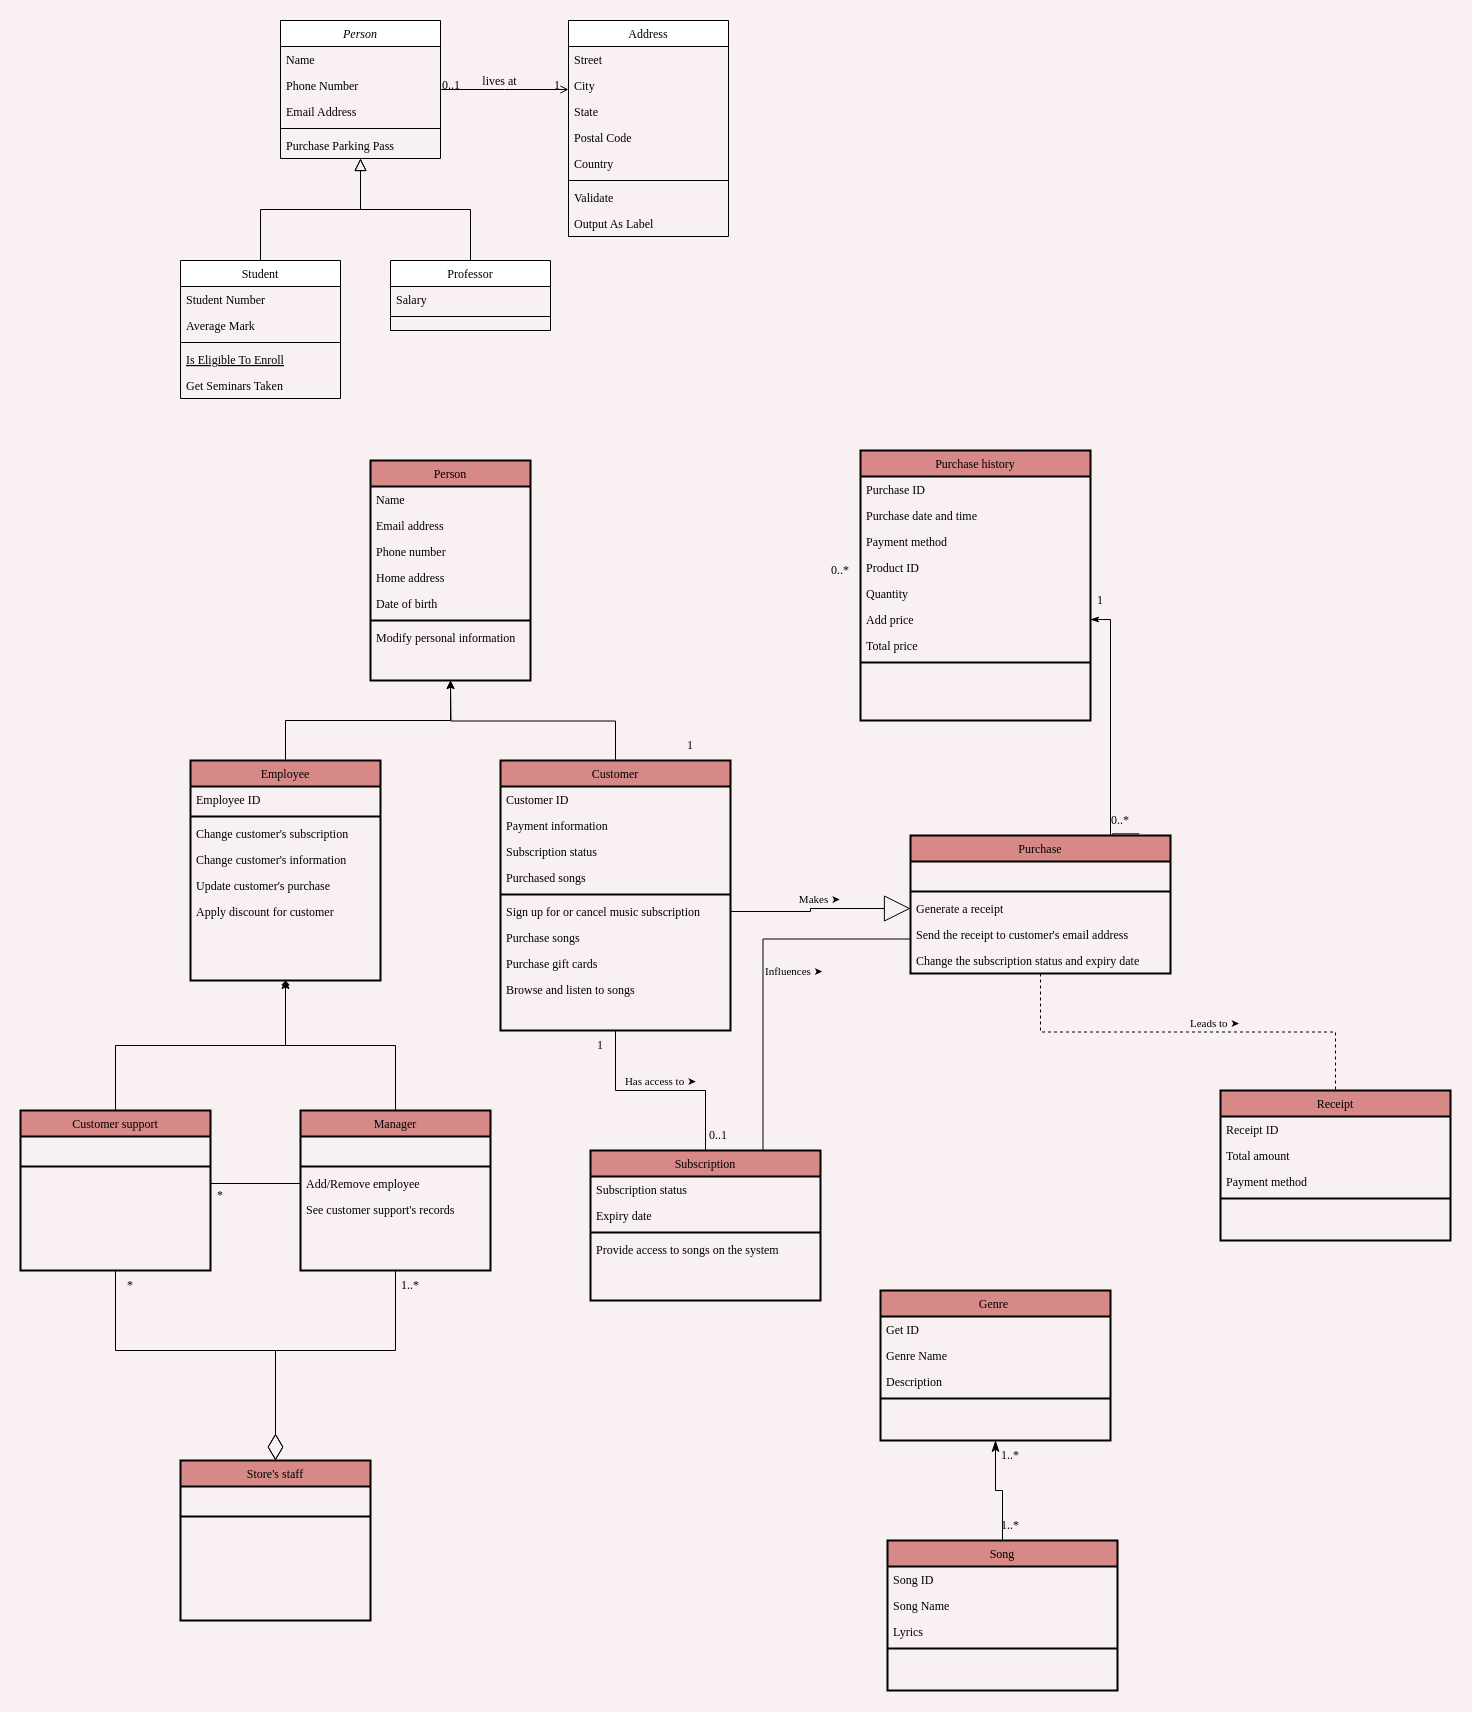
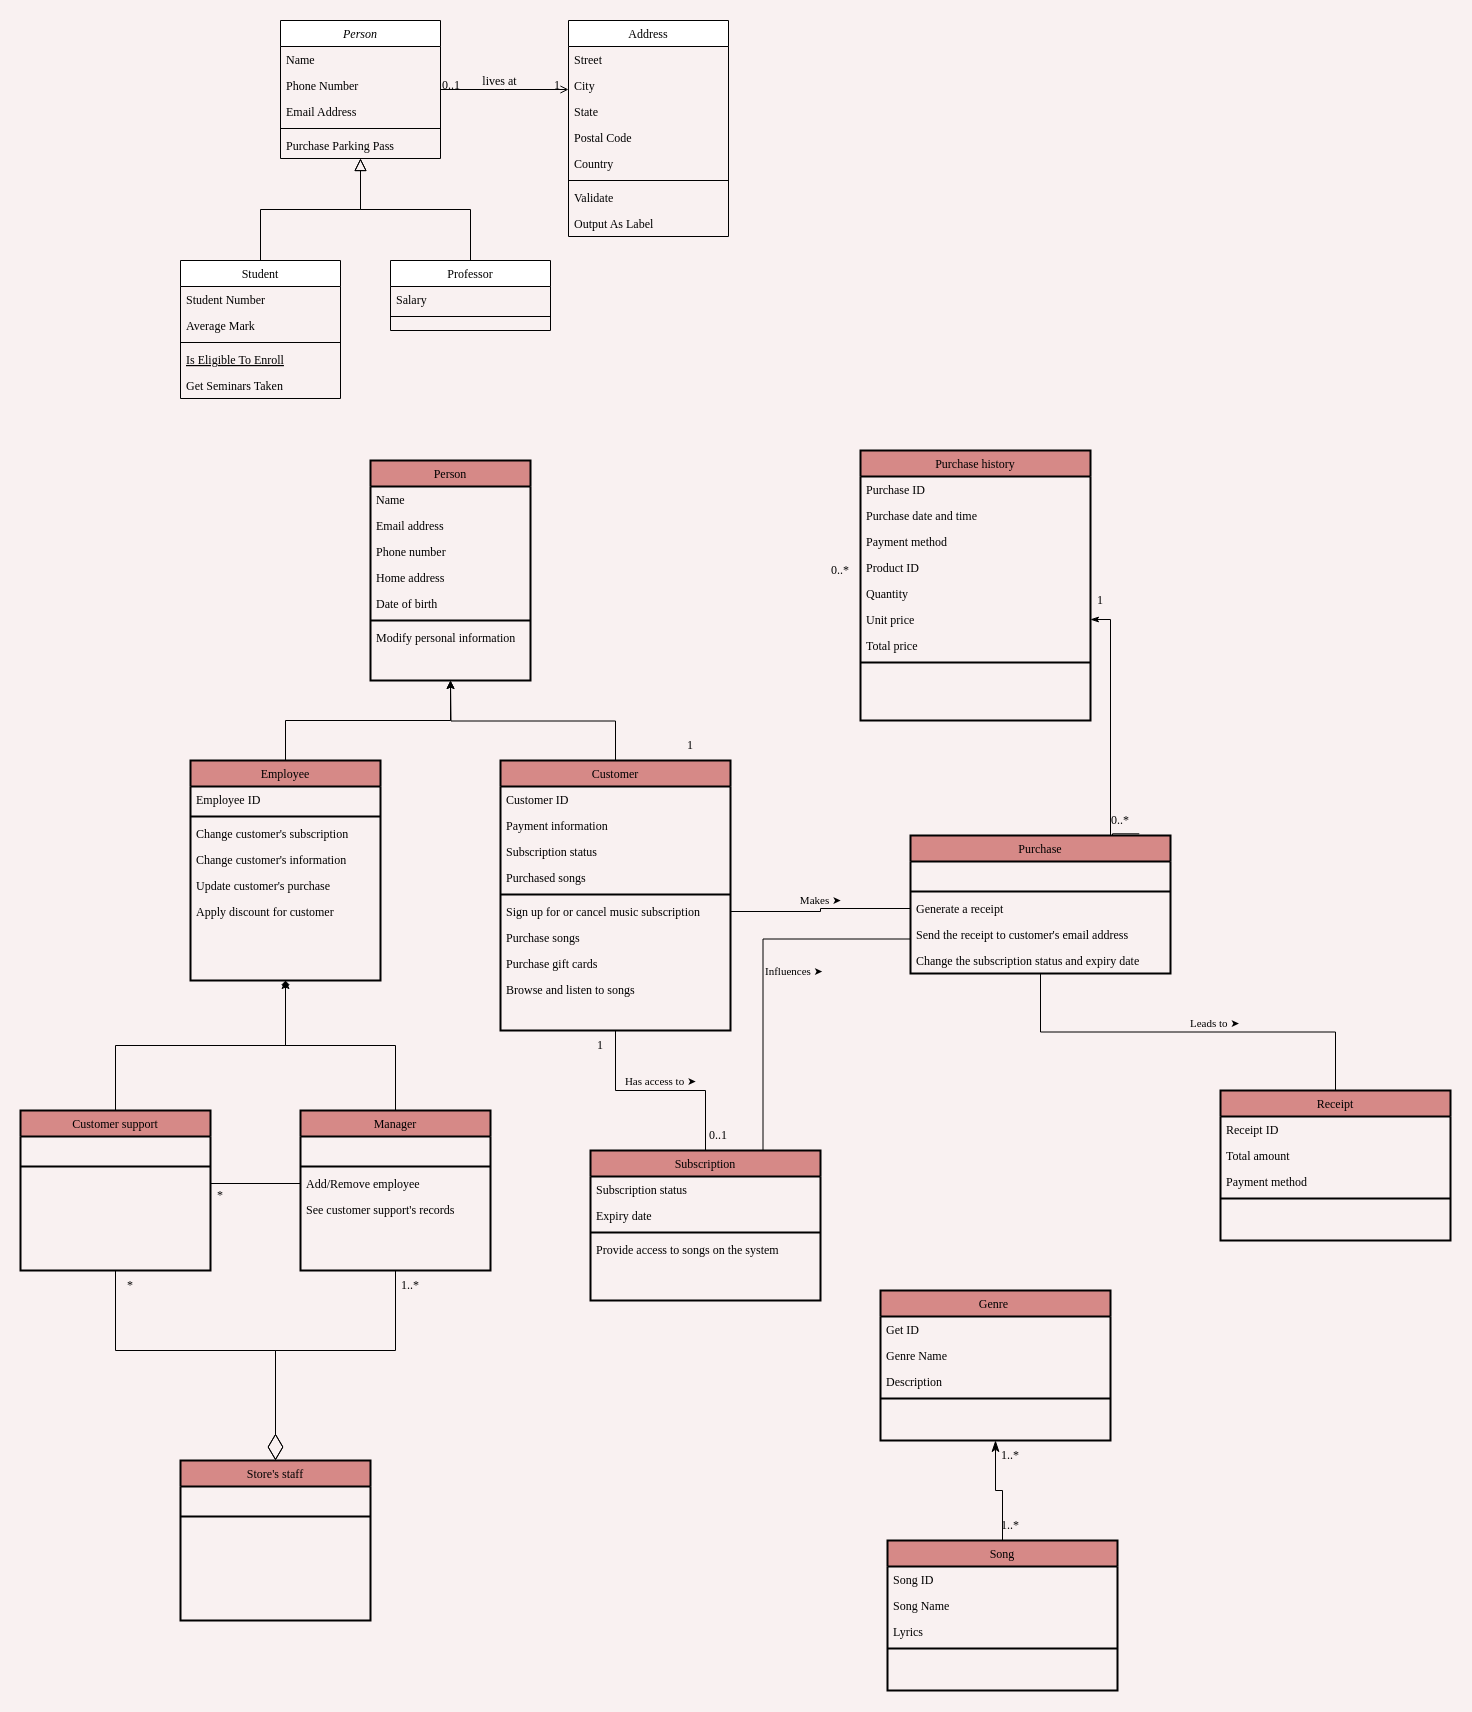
(893, 620) -> (895, 620)
(883, 909) -> (895, 909)
(1188, 1032) -> (1188, 1032)
